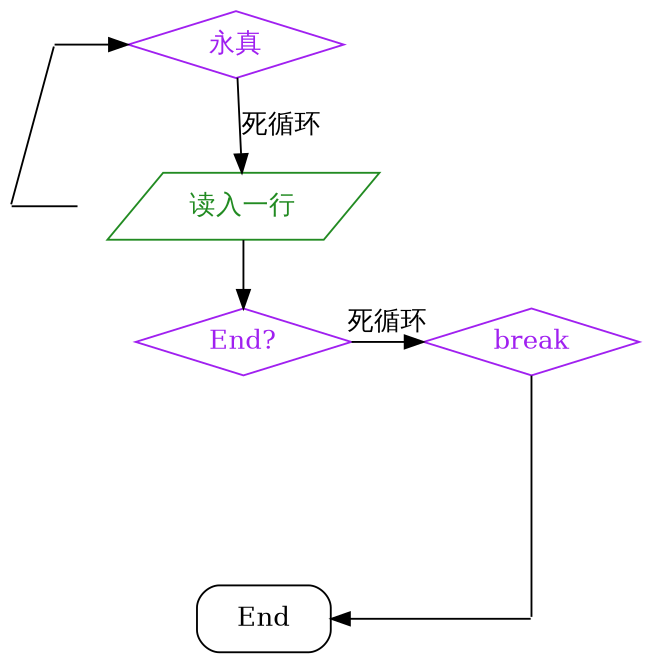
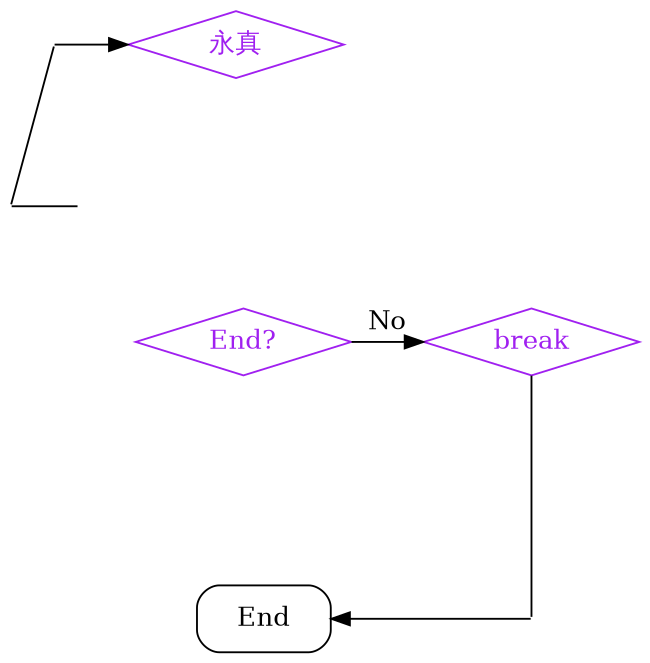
(243, 206) -> none
(387, 322) -> (387, 322)
